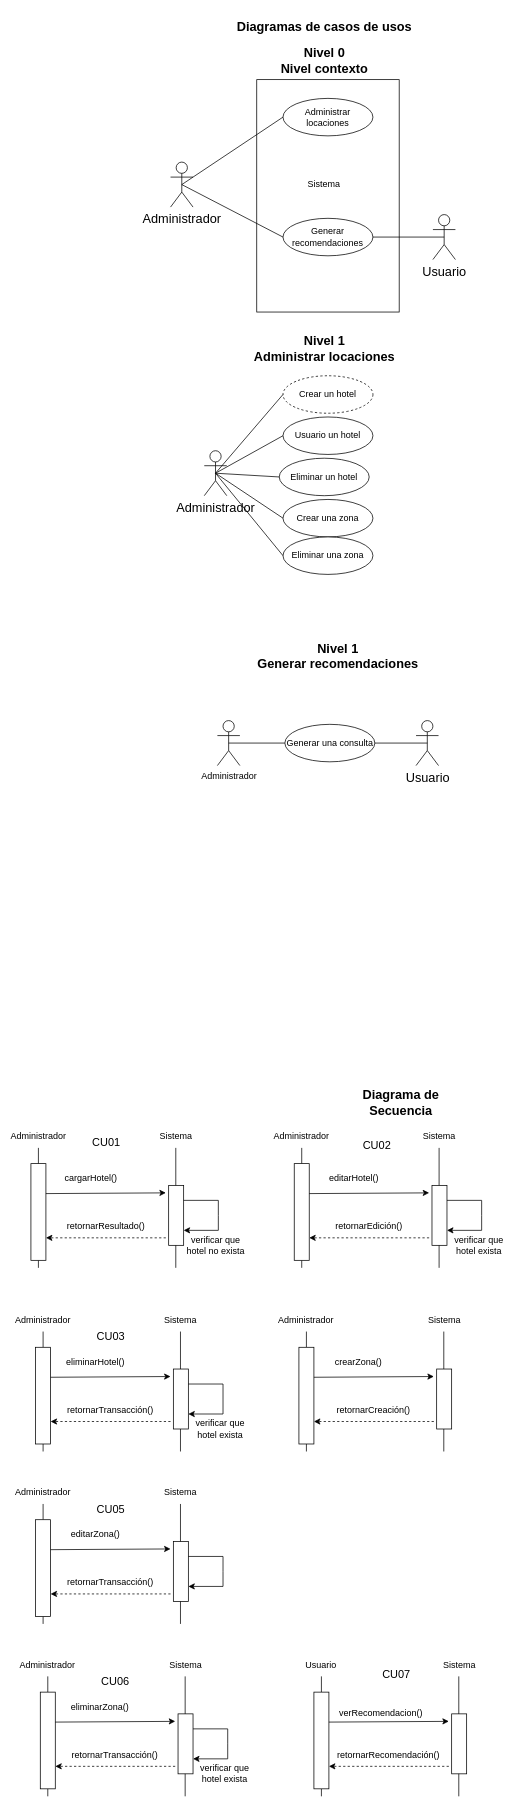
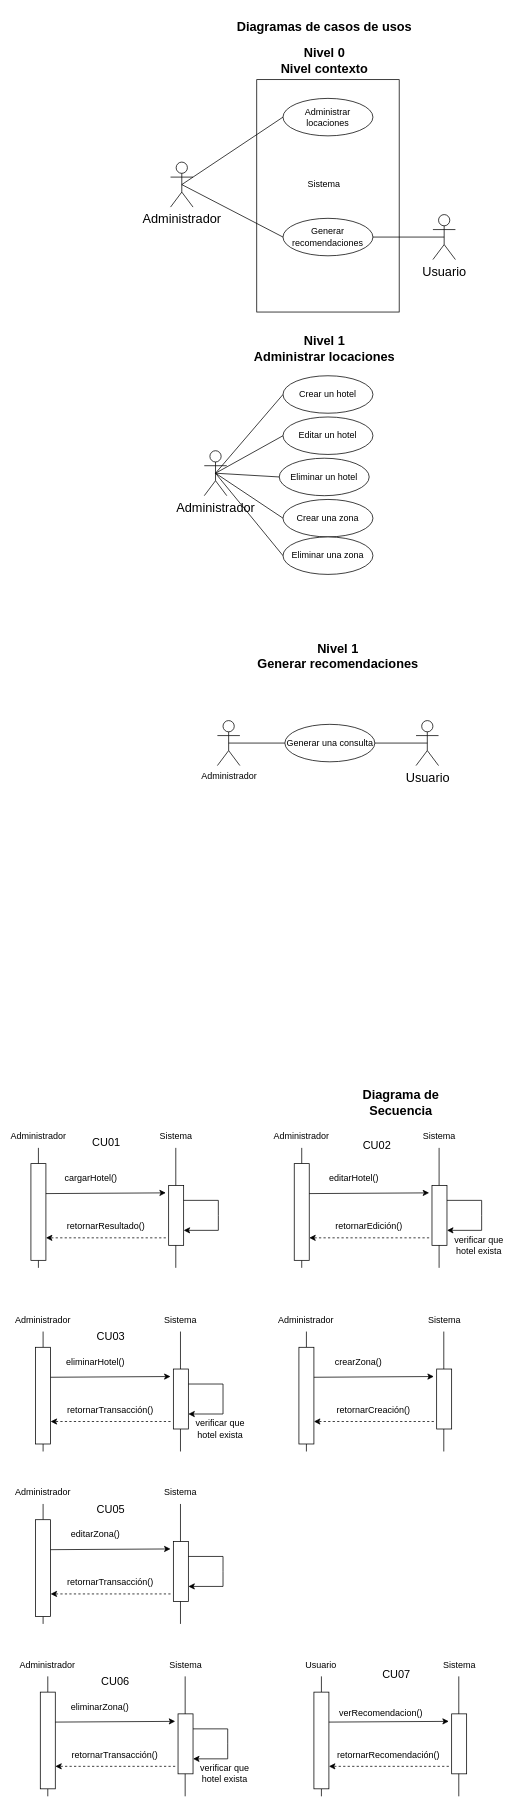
(328, 394) -> (328, 394)
(328, 435) -> (328, 435)
(216, 1245) -> none
